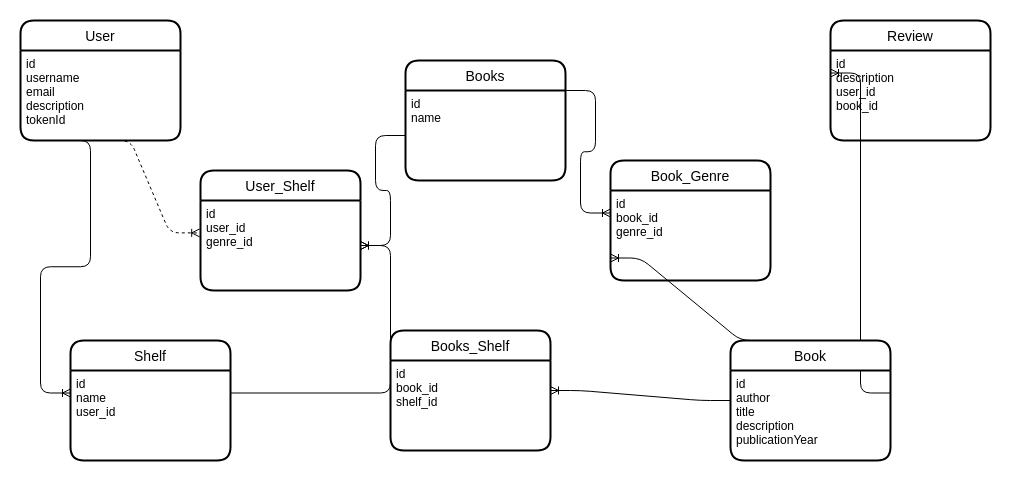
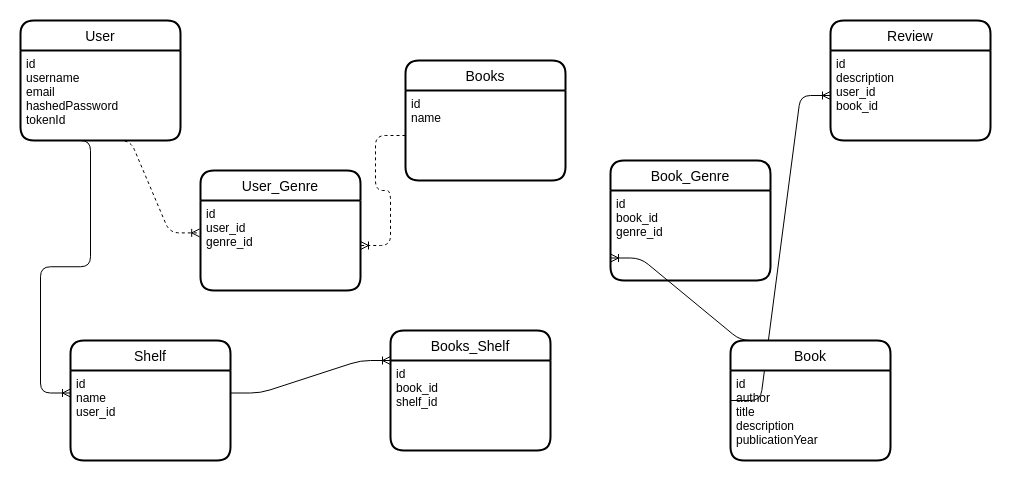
(31, 64) -> (31, 64)
(587, 152) -> none
(376, 182) -> (376, 182)
(280, 186) -> (280, 186)
(861, 197) -> none
(321, 393) -> (321, 373)
(641, 396) -> (786, 208)
